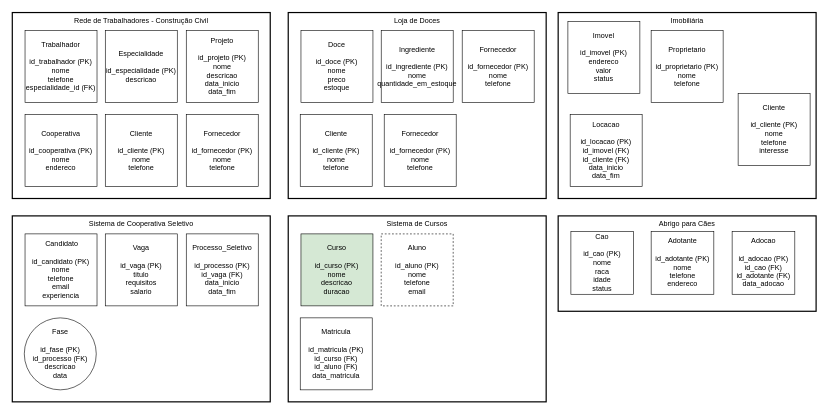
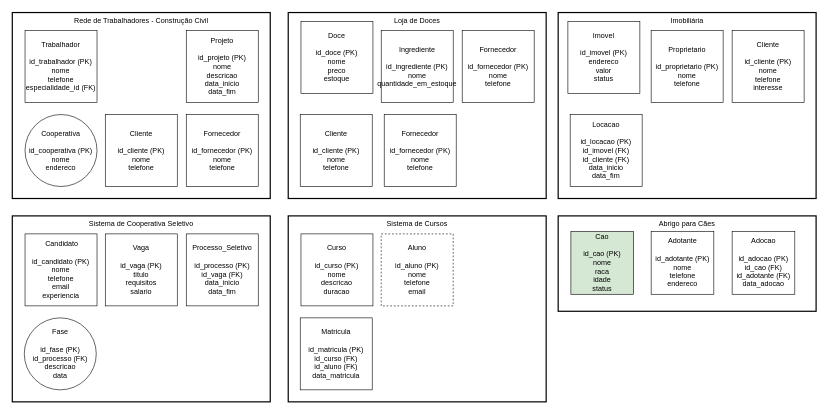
(141, 66) -> none
(337, 66) -> (337, 57)
(774, 129) -> (768, 66)
(61, 150) -> (61, 150)
(602, 263) -> (602, 263)
(337, 270) -> (337, 270)
